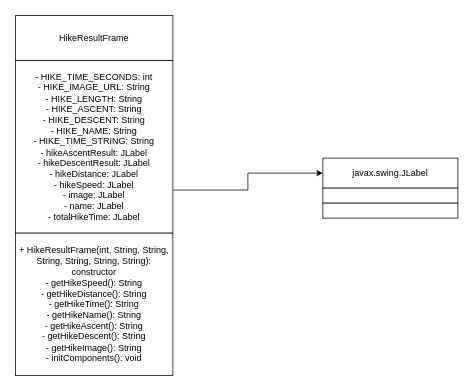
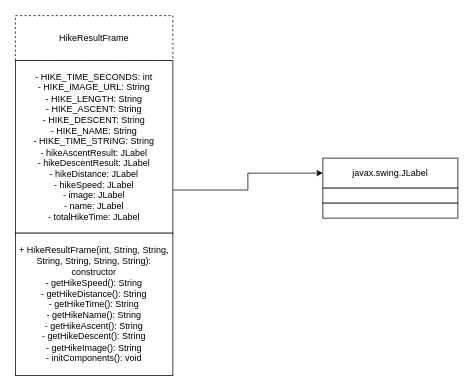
(94, 38) -> (94, 38)
